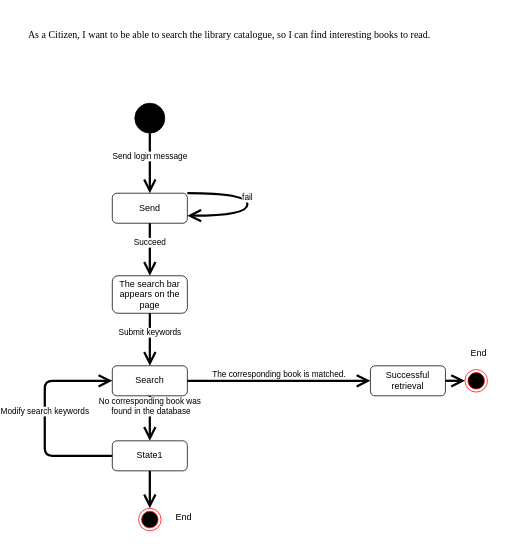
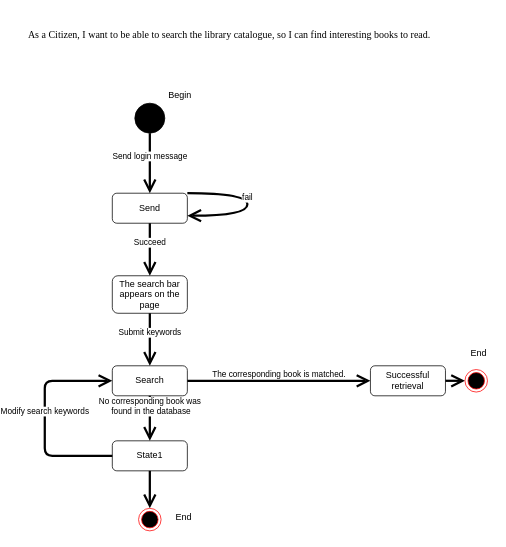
none -> (180, 96)
